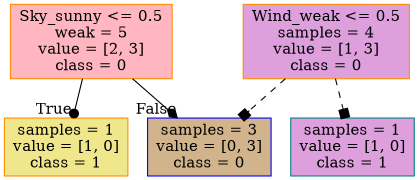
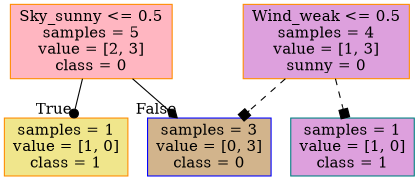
(91, 42) -> (91, 42)
(326, 42) -> (326, 42)
